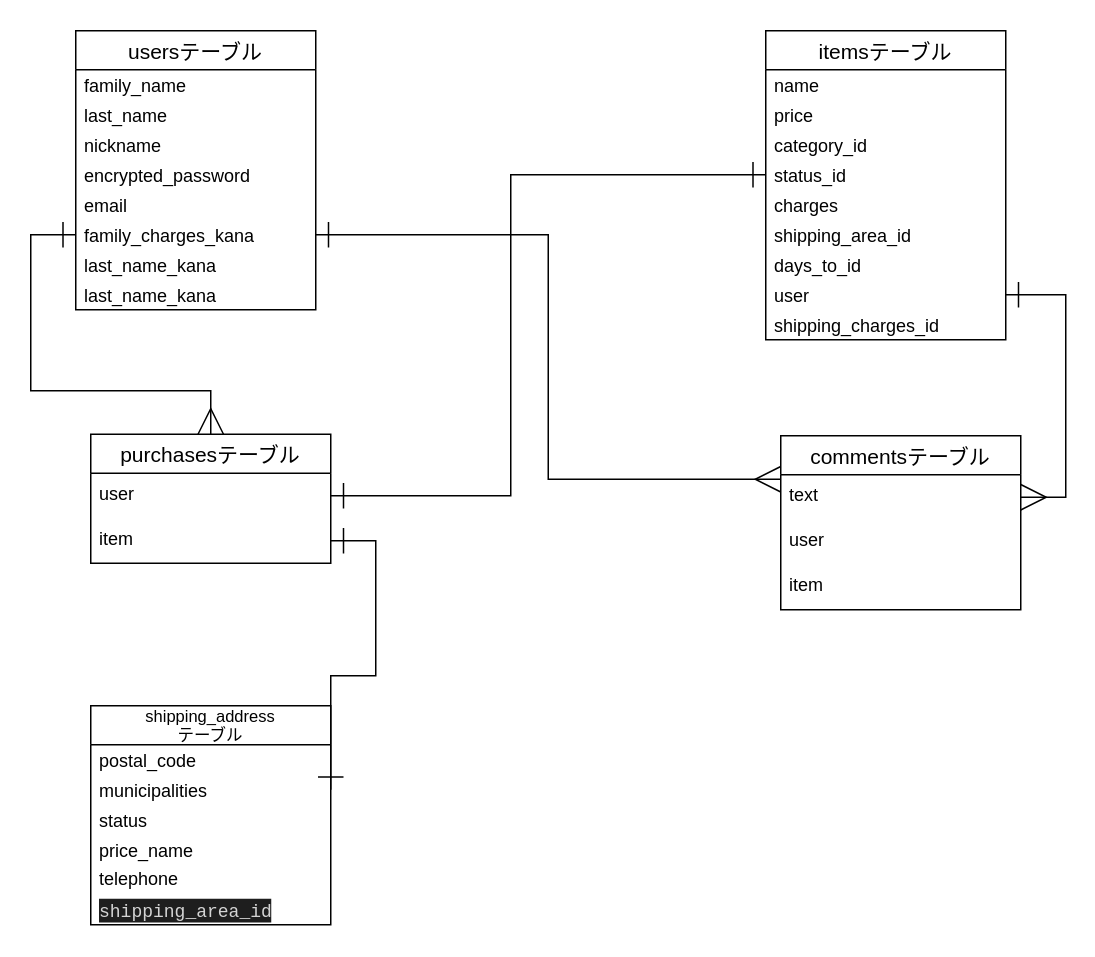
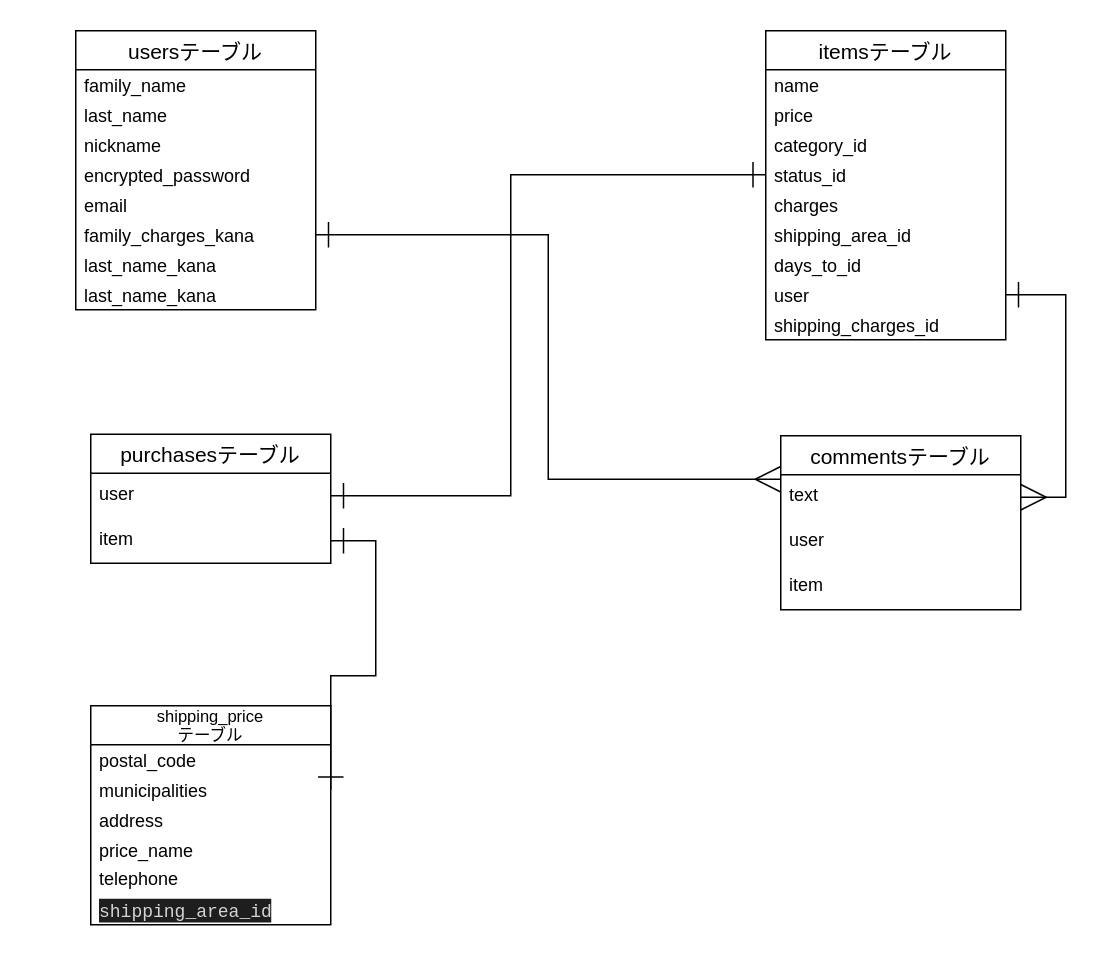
(43, 391) -> none
(210, 716) -> (210, 716)
(129, 821) -> (134, 821)
